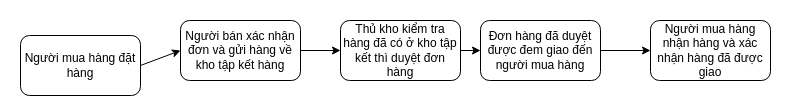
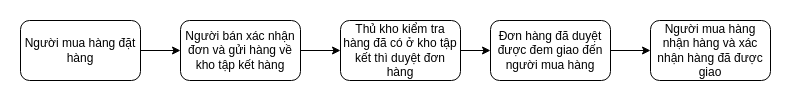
(541, 51) -> (551, 51)
(81, 66) -> (81, 51)
